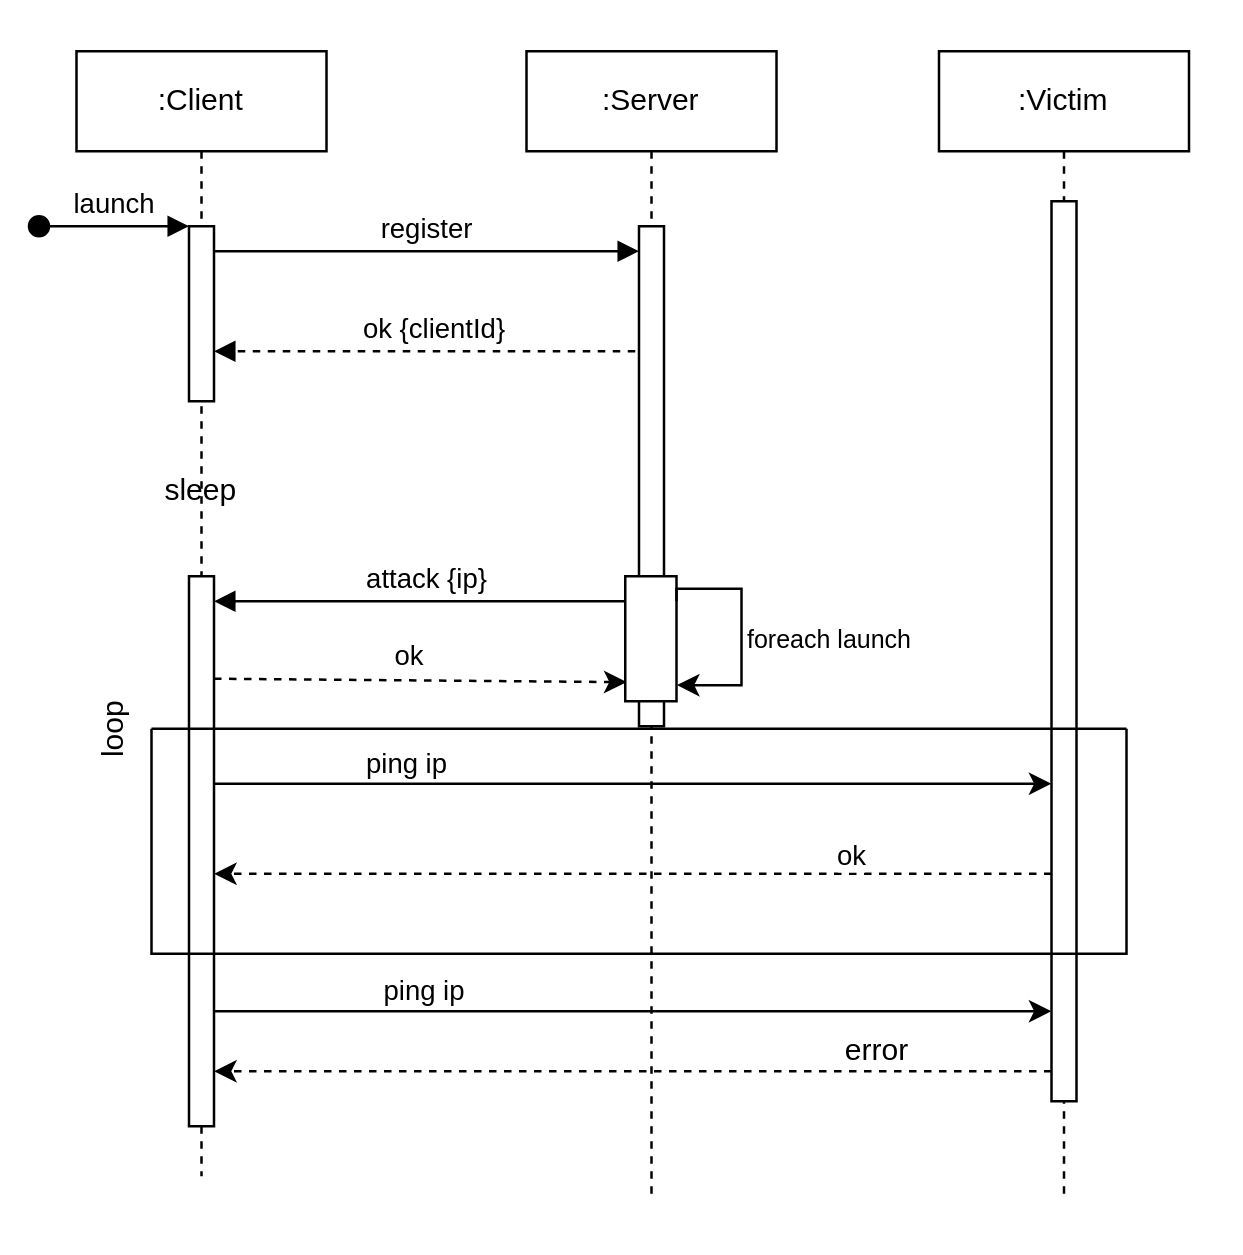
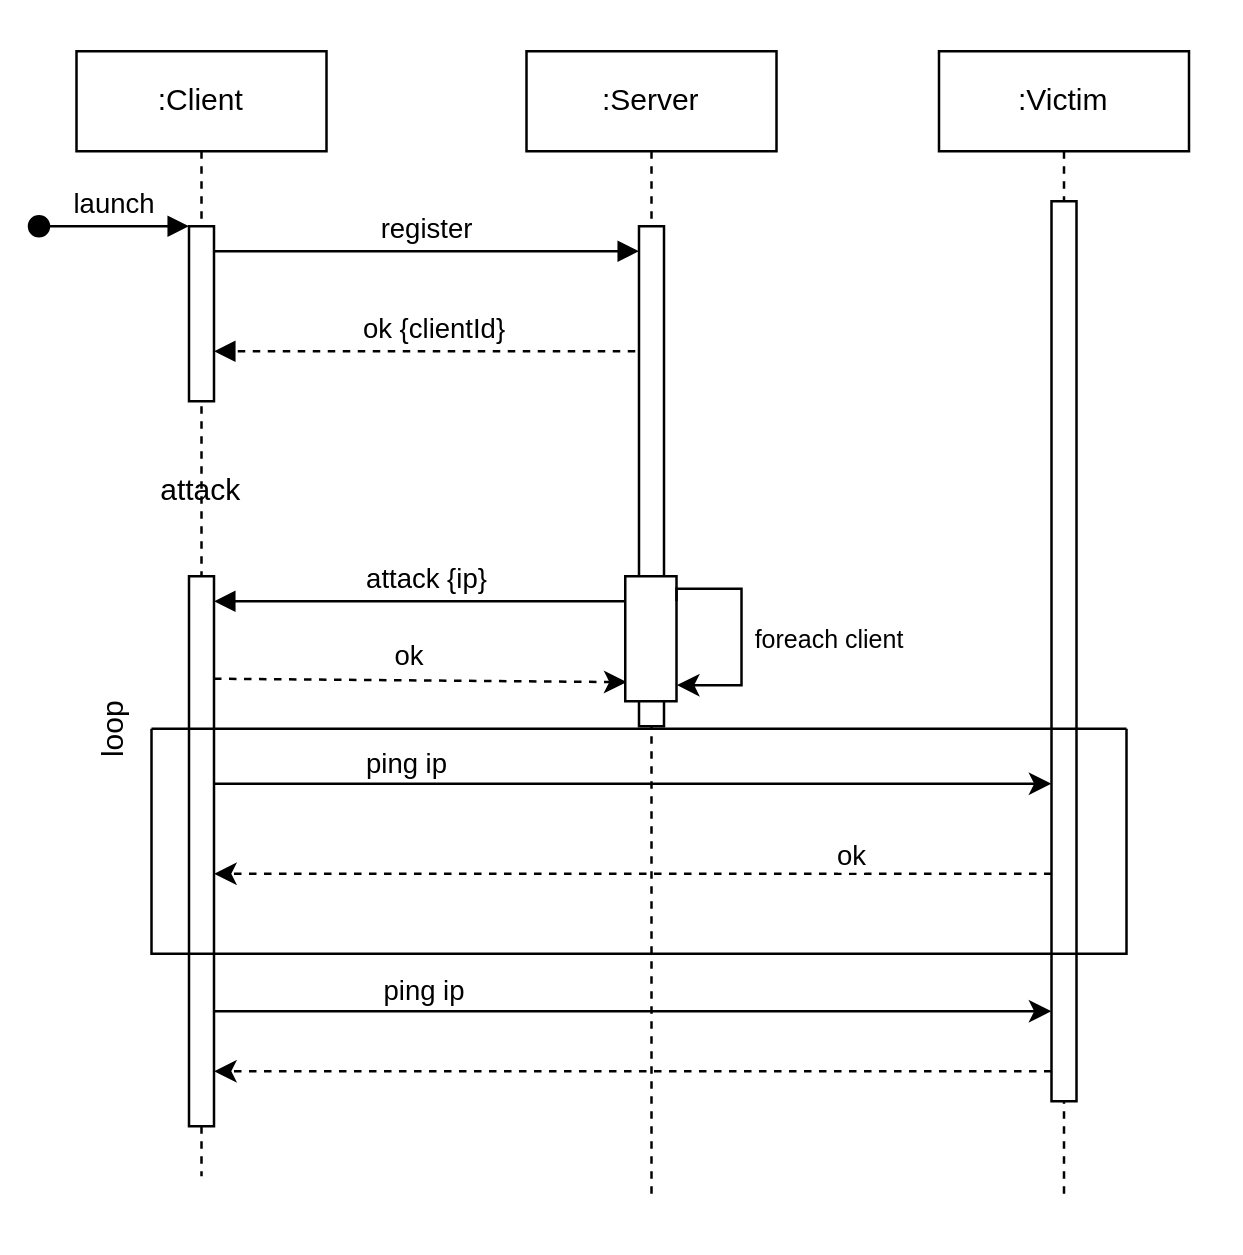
(201, 491) -> (201, 491)
(830, 639) -> (830, 639)
(876, 1051) -> none
